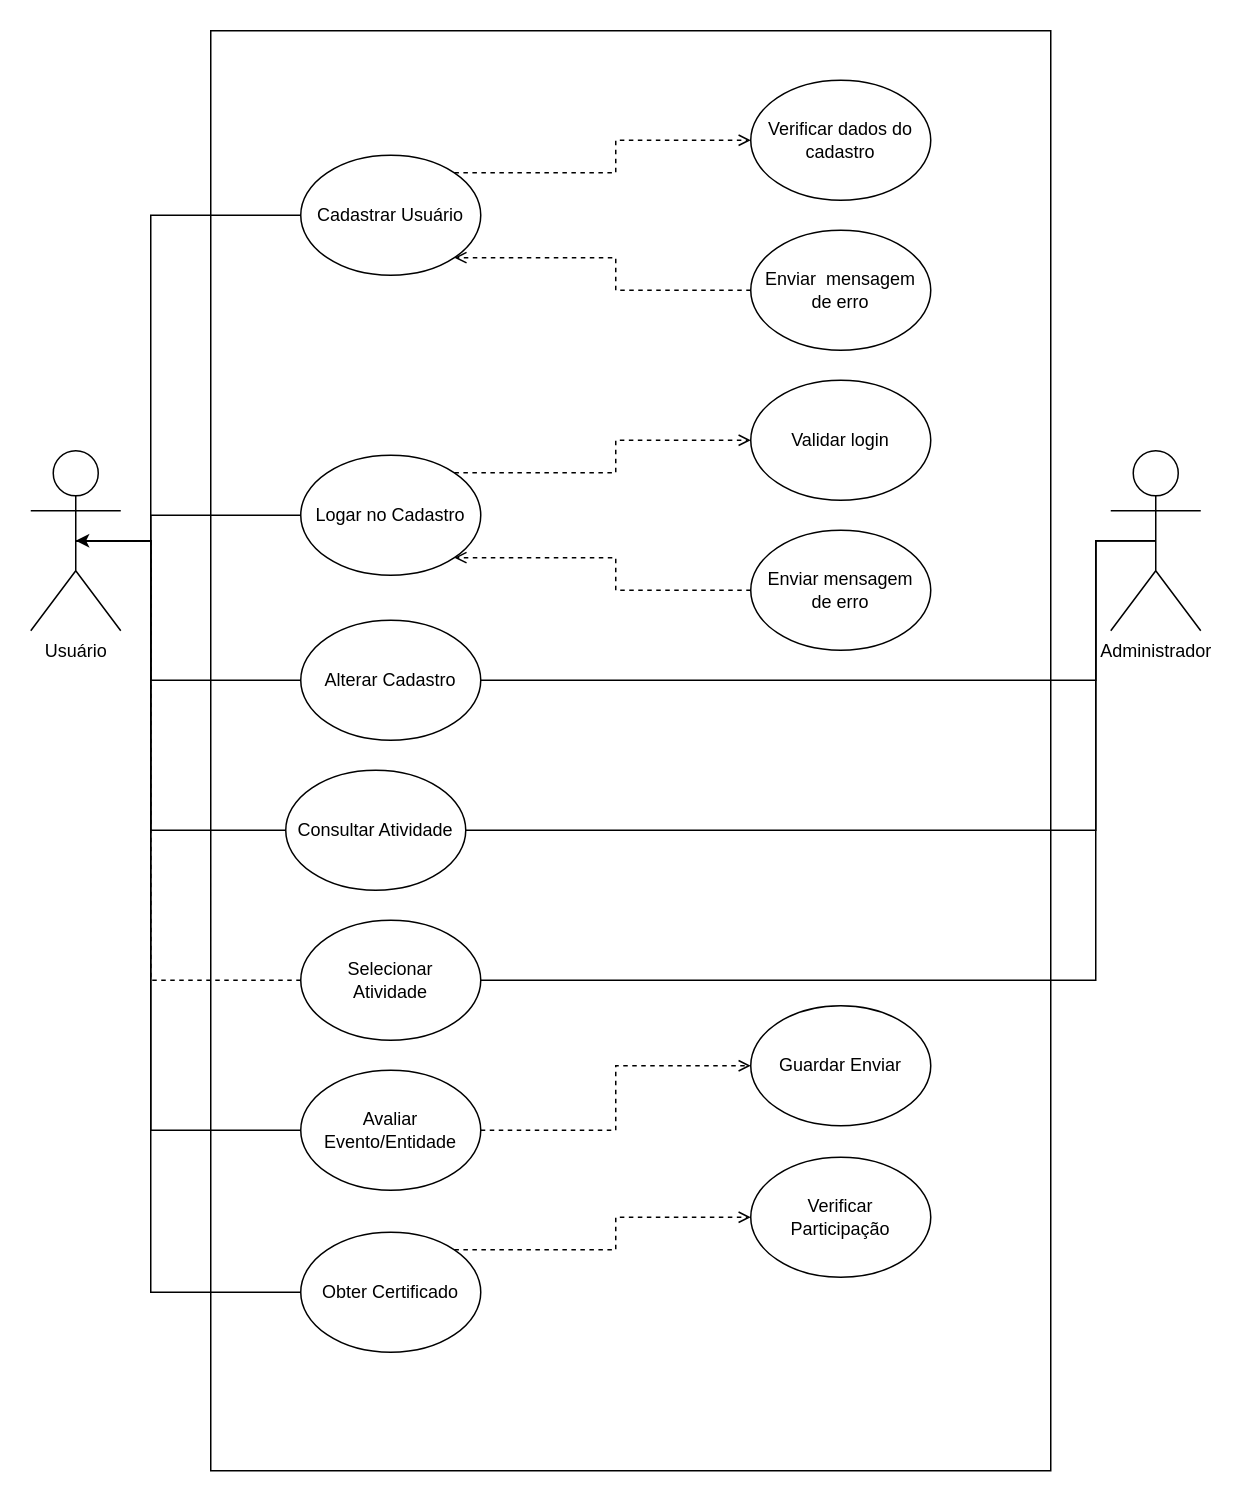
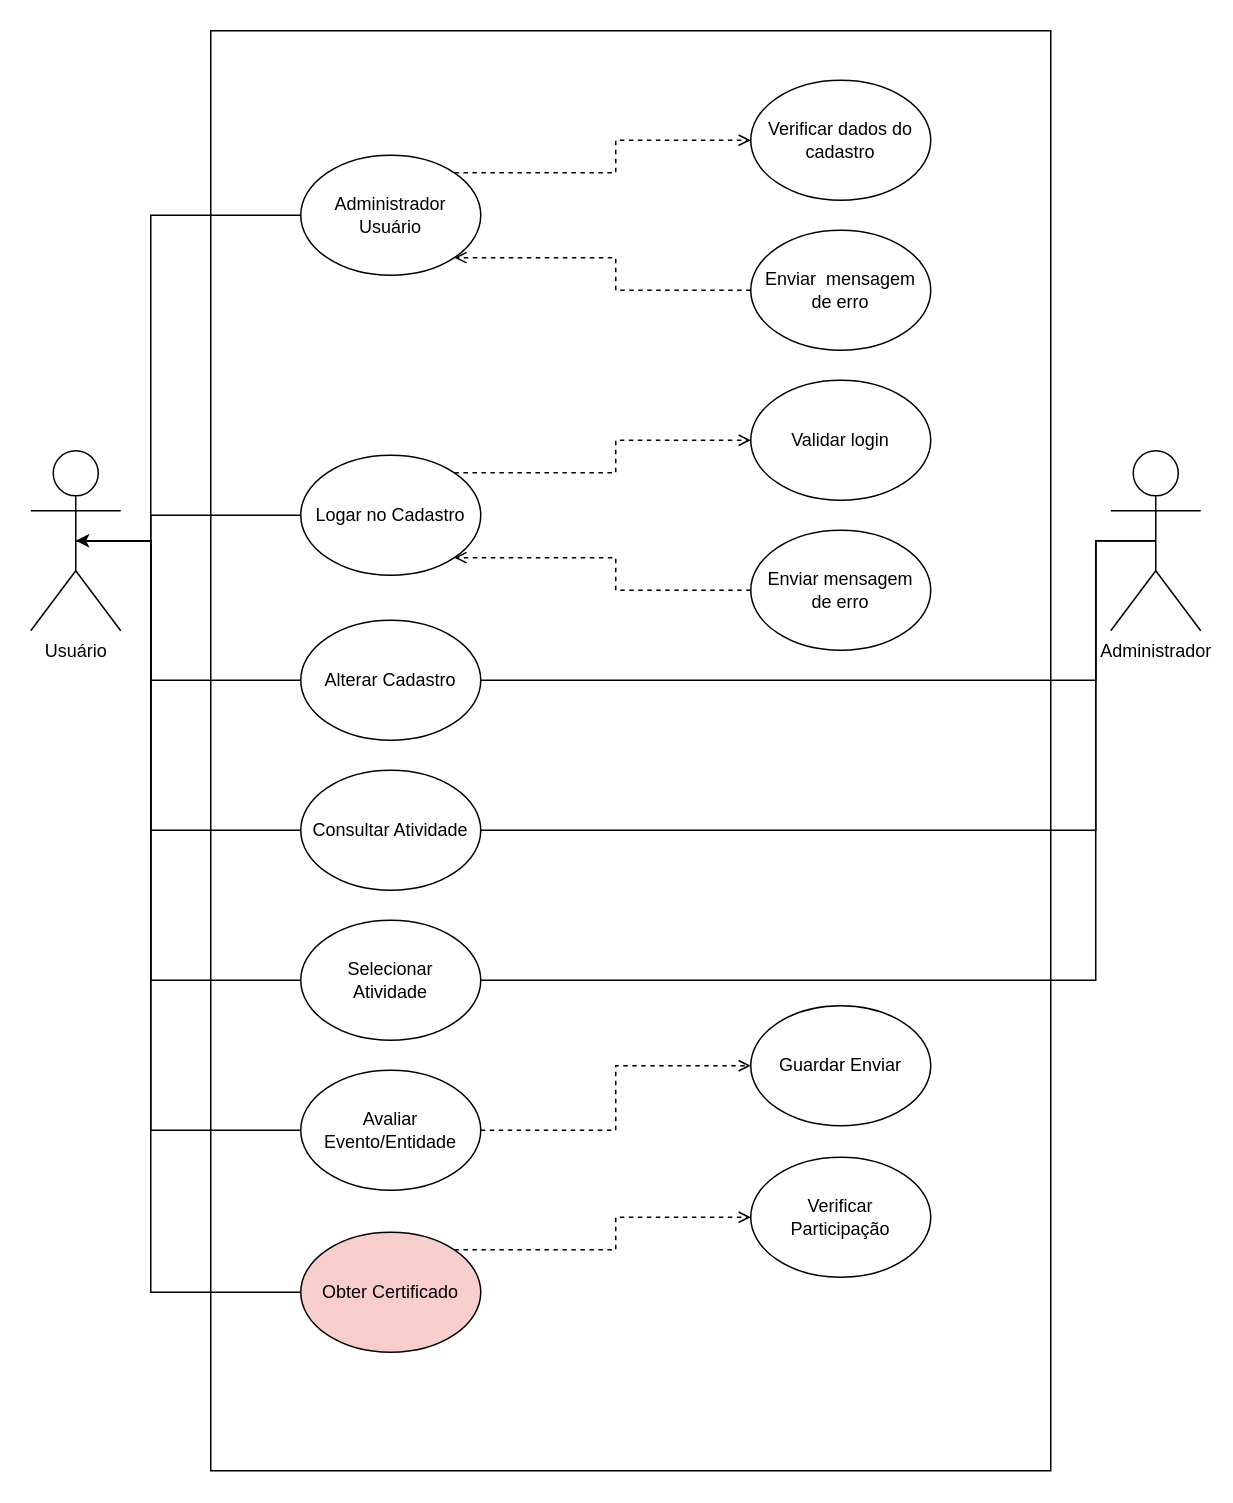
(391, 215) -> (391, 215)
(376, 830) -> (391, 830)
(227, 980) -> (227, 980)
(391, 1292) -> (391, 1292)
